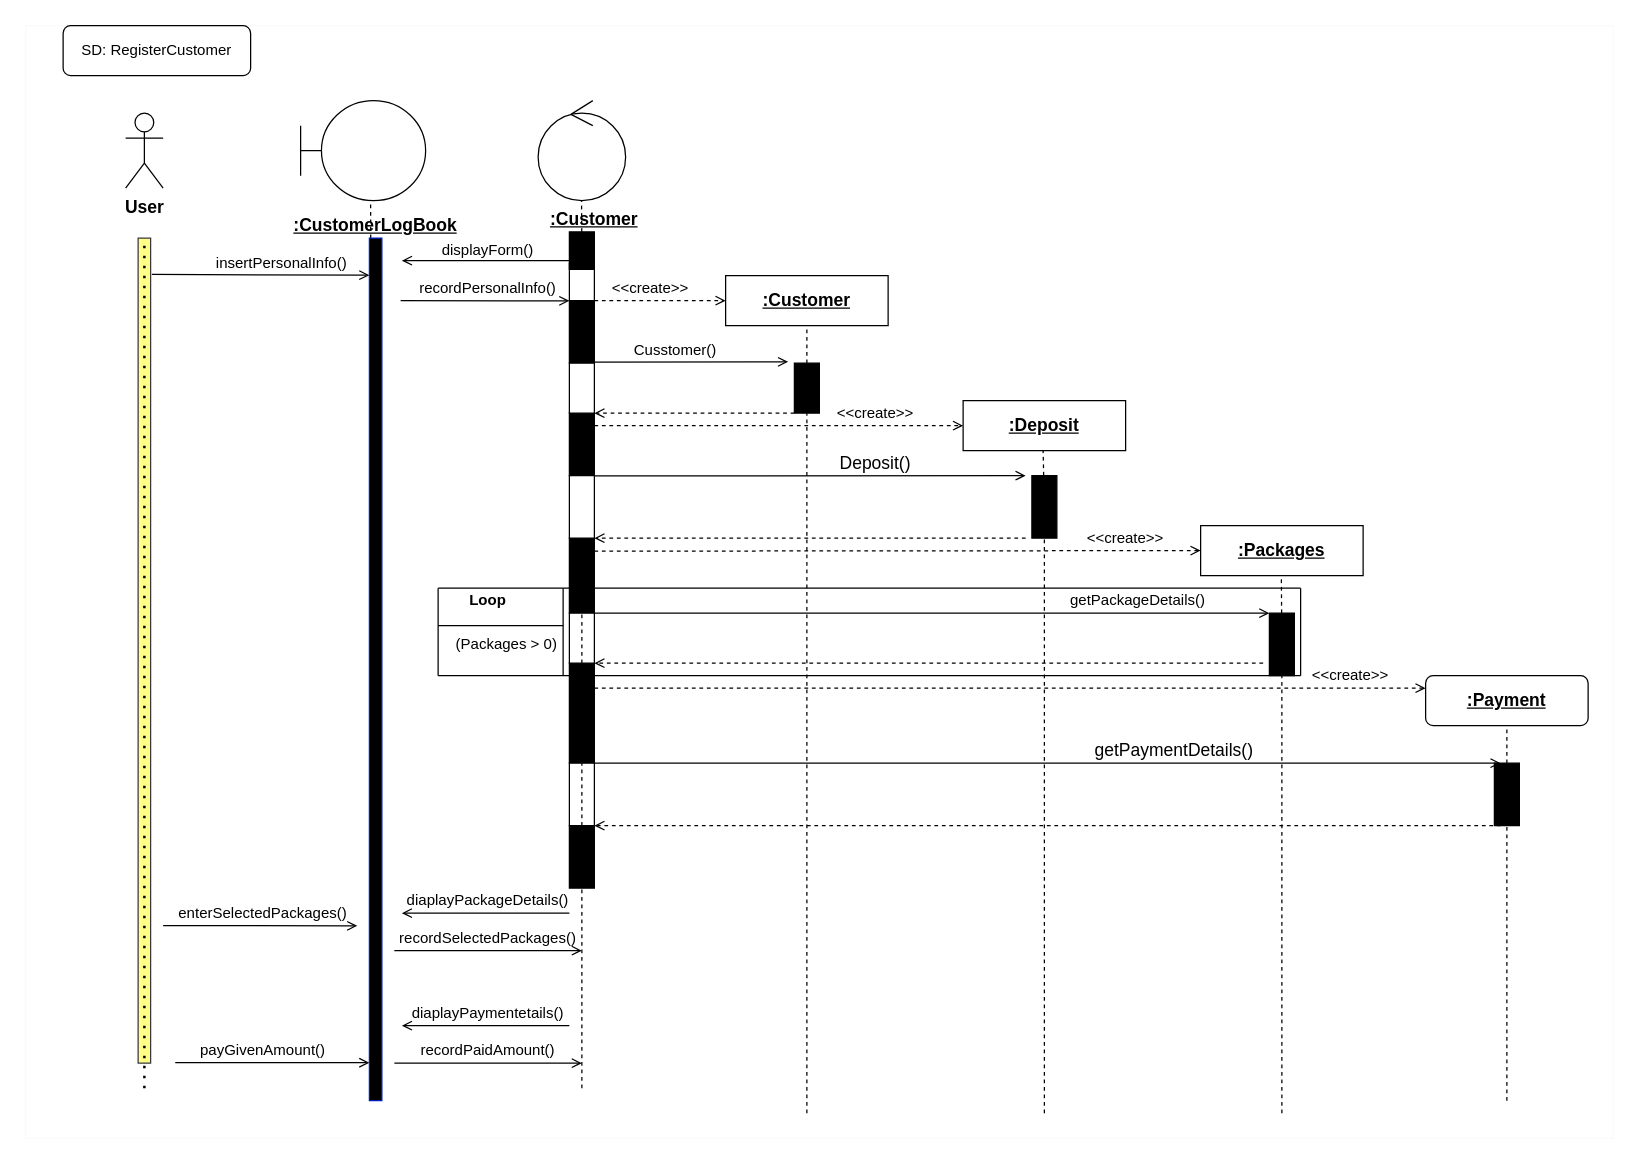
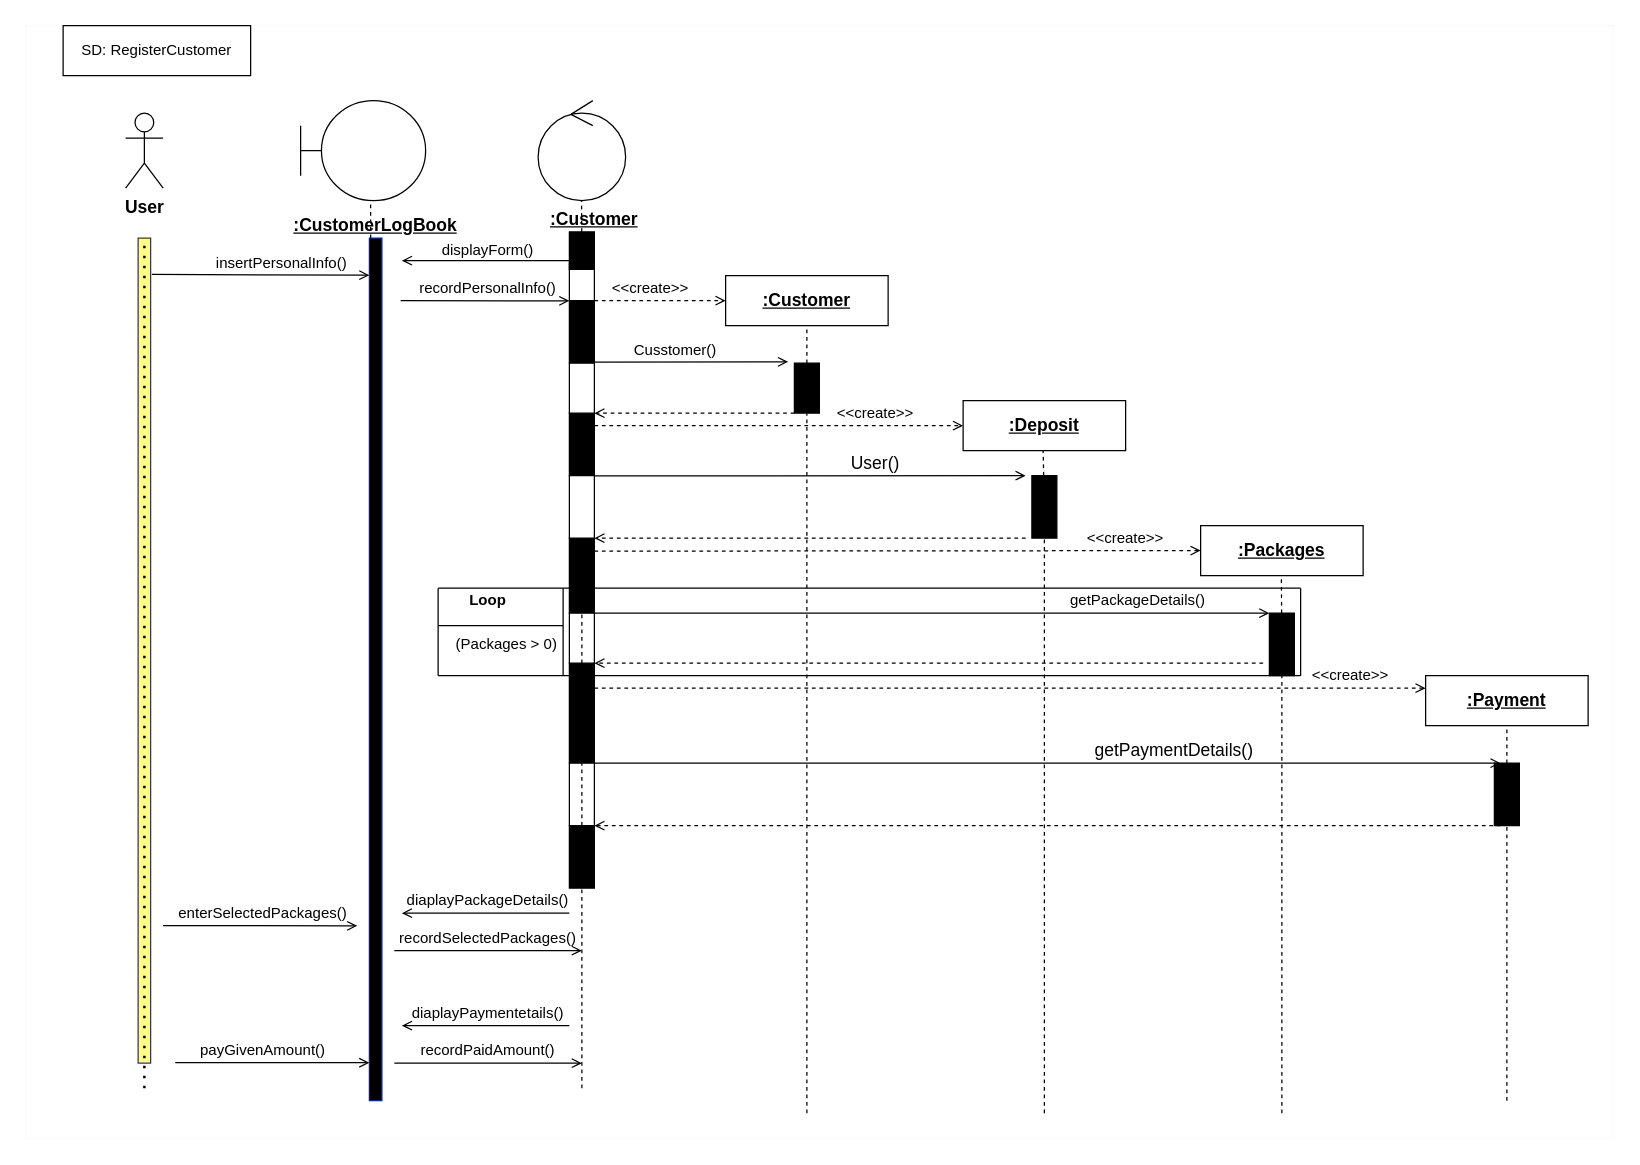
(157, 51) -> (157, 51)
(876, 463) -> (876, 463)
(1507, 701) -> (1507, 701)
